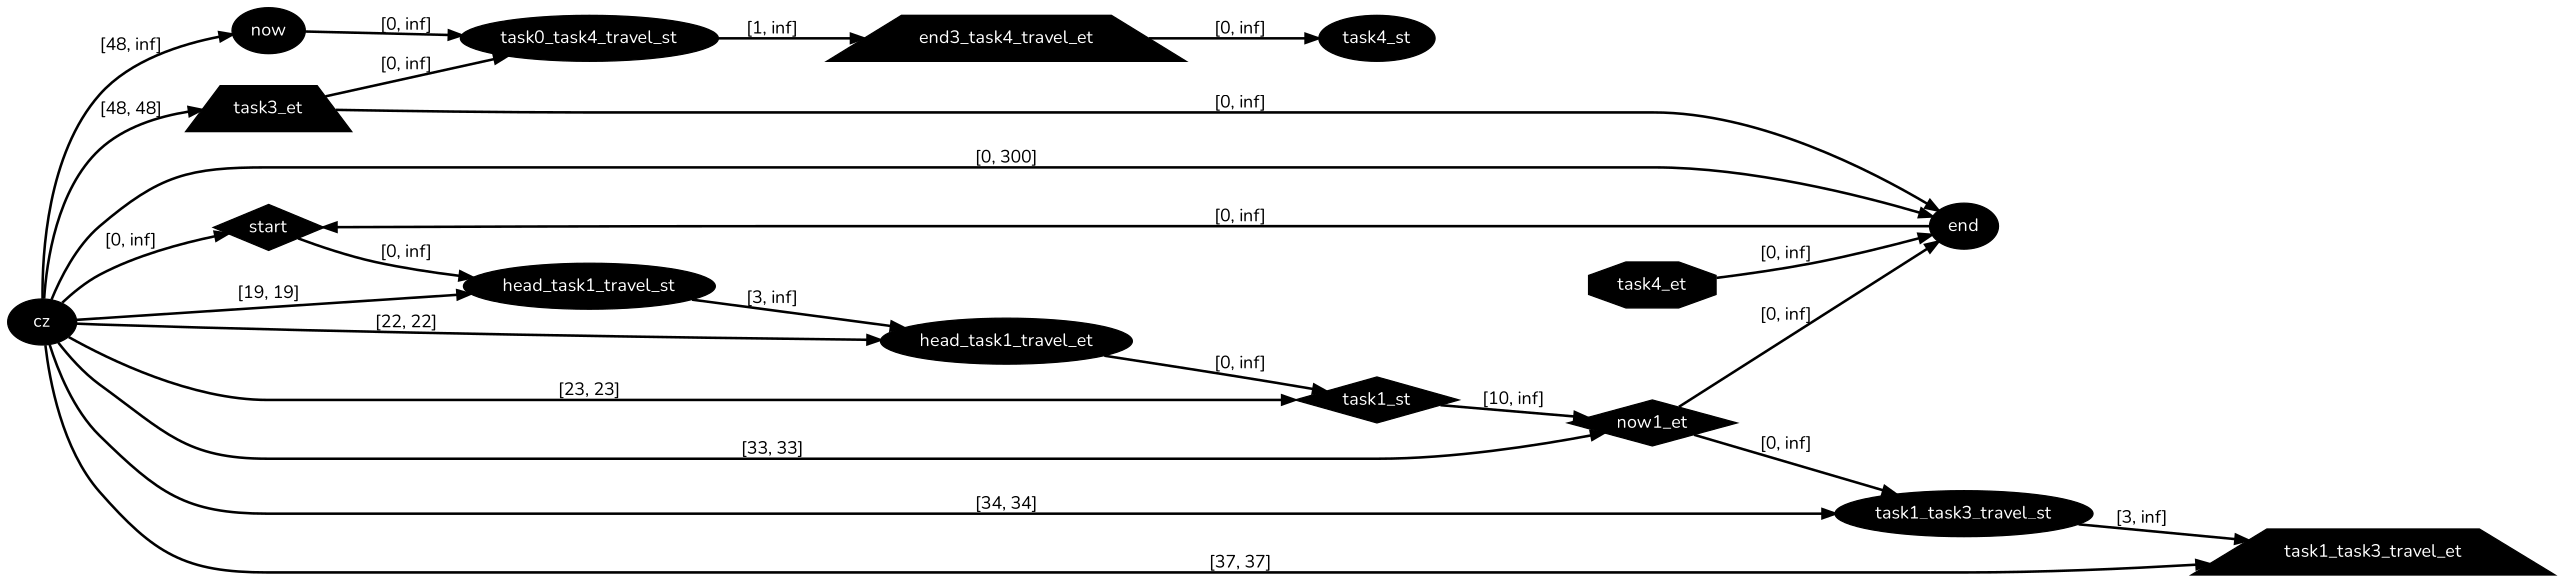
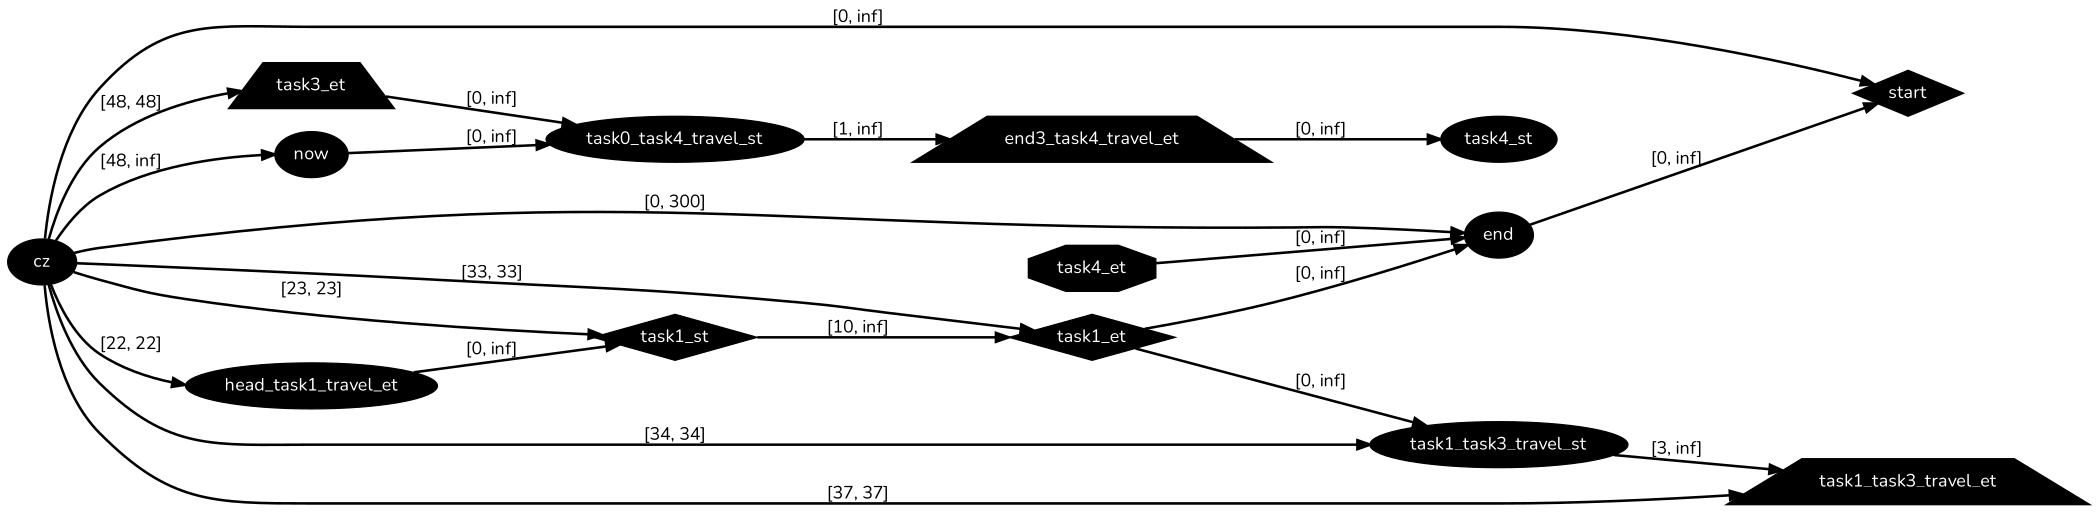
(1141, 112) -> none
(589, 286) -> none
(1652, 423) -> (1092, 337)
